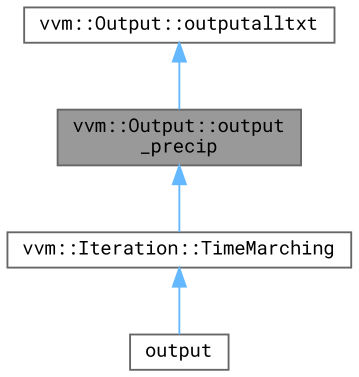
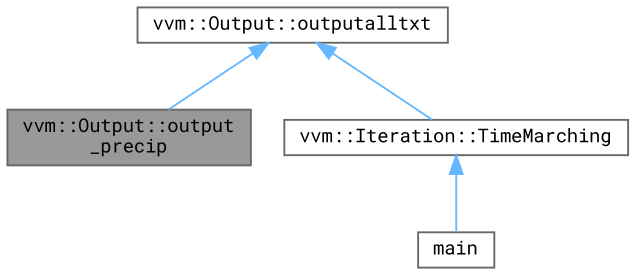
(179, 208) -> (382, 87)
(179, 352) -> (456, 250)
